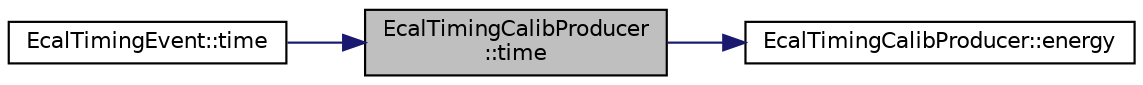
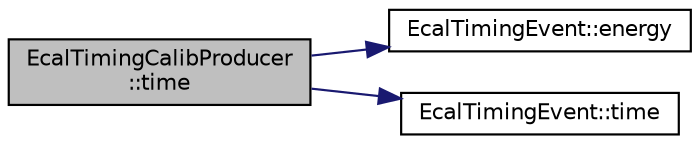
(315, 43) -> (345, 92)
(940, 43) -> (540, 31)
